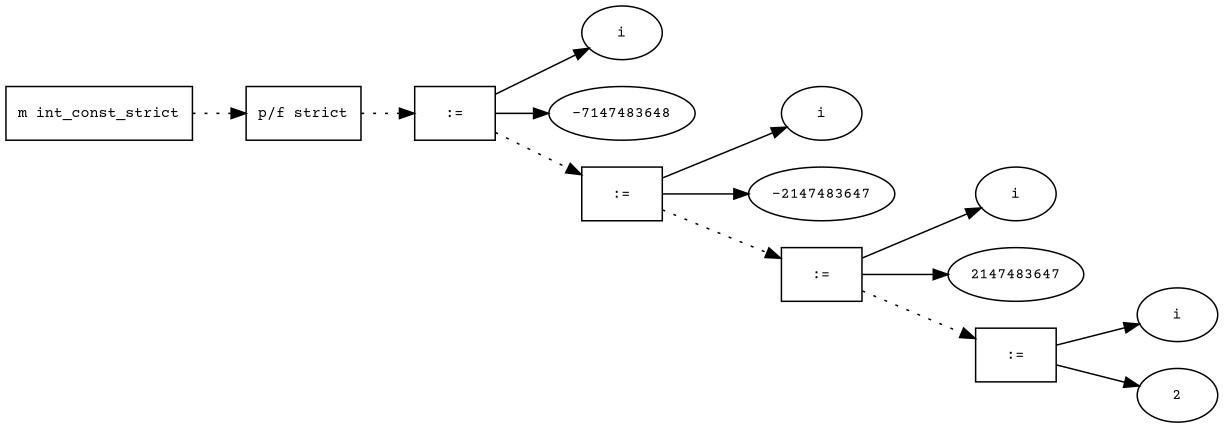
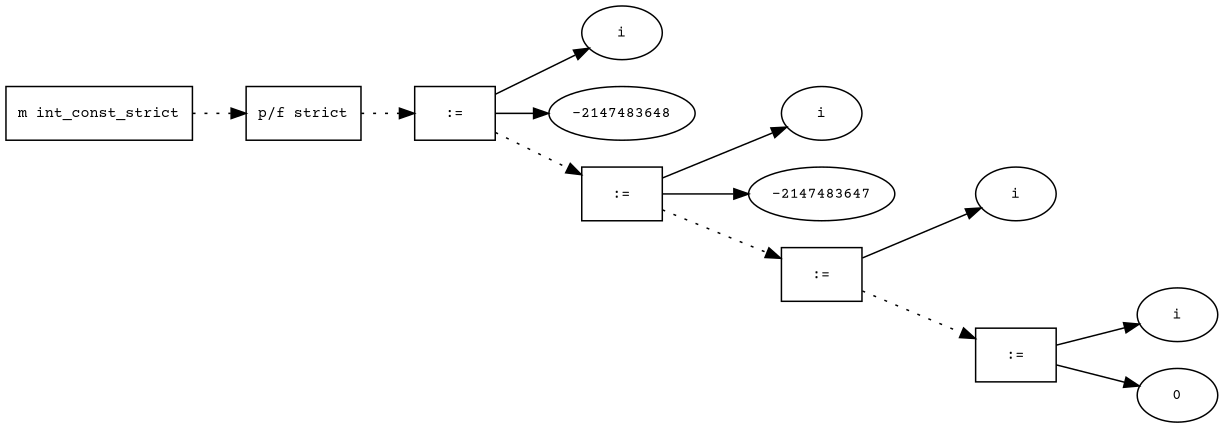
(622, 113) -> (622, 113)
(1016, 274) -> none
(1177, 395) -> (1177, 395)
